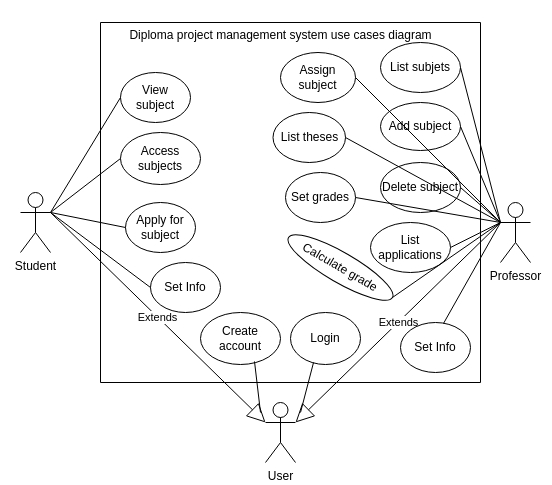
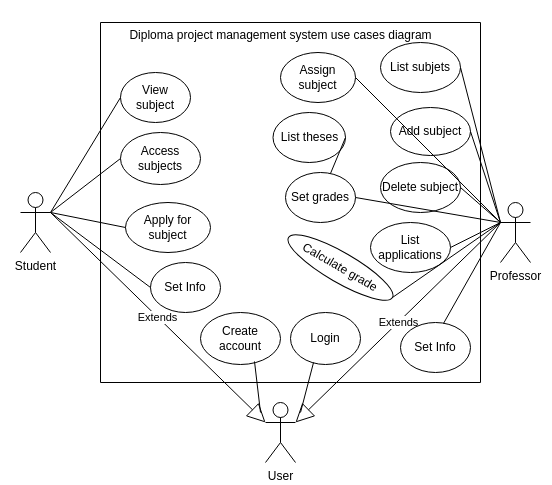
(421, 127) -> (431, 132)
(420, 179) -> (338, 155)
(161, 228) -> (168, 228)
